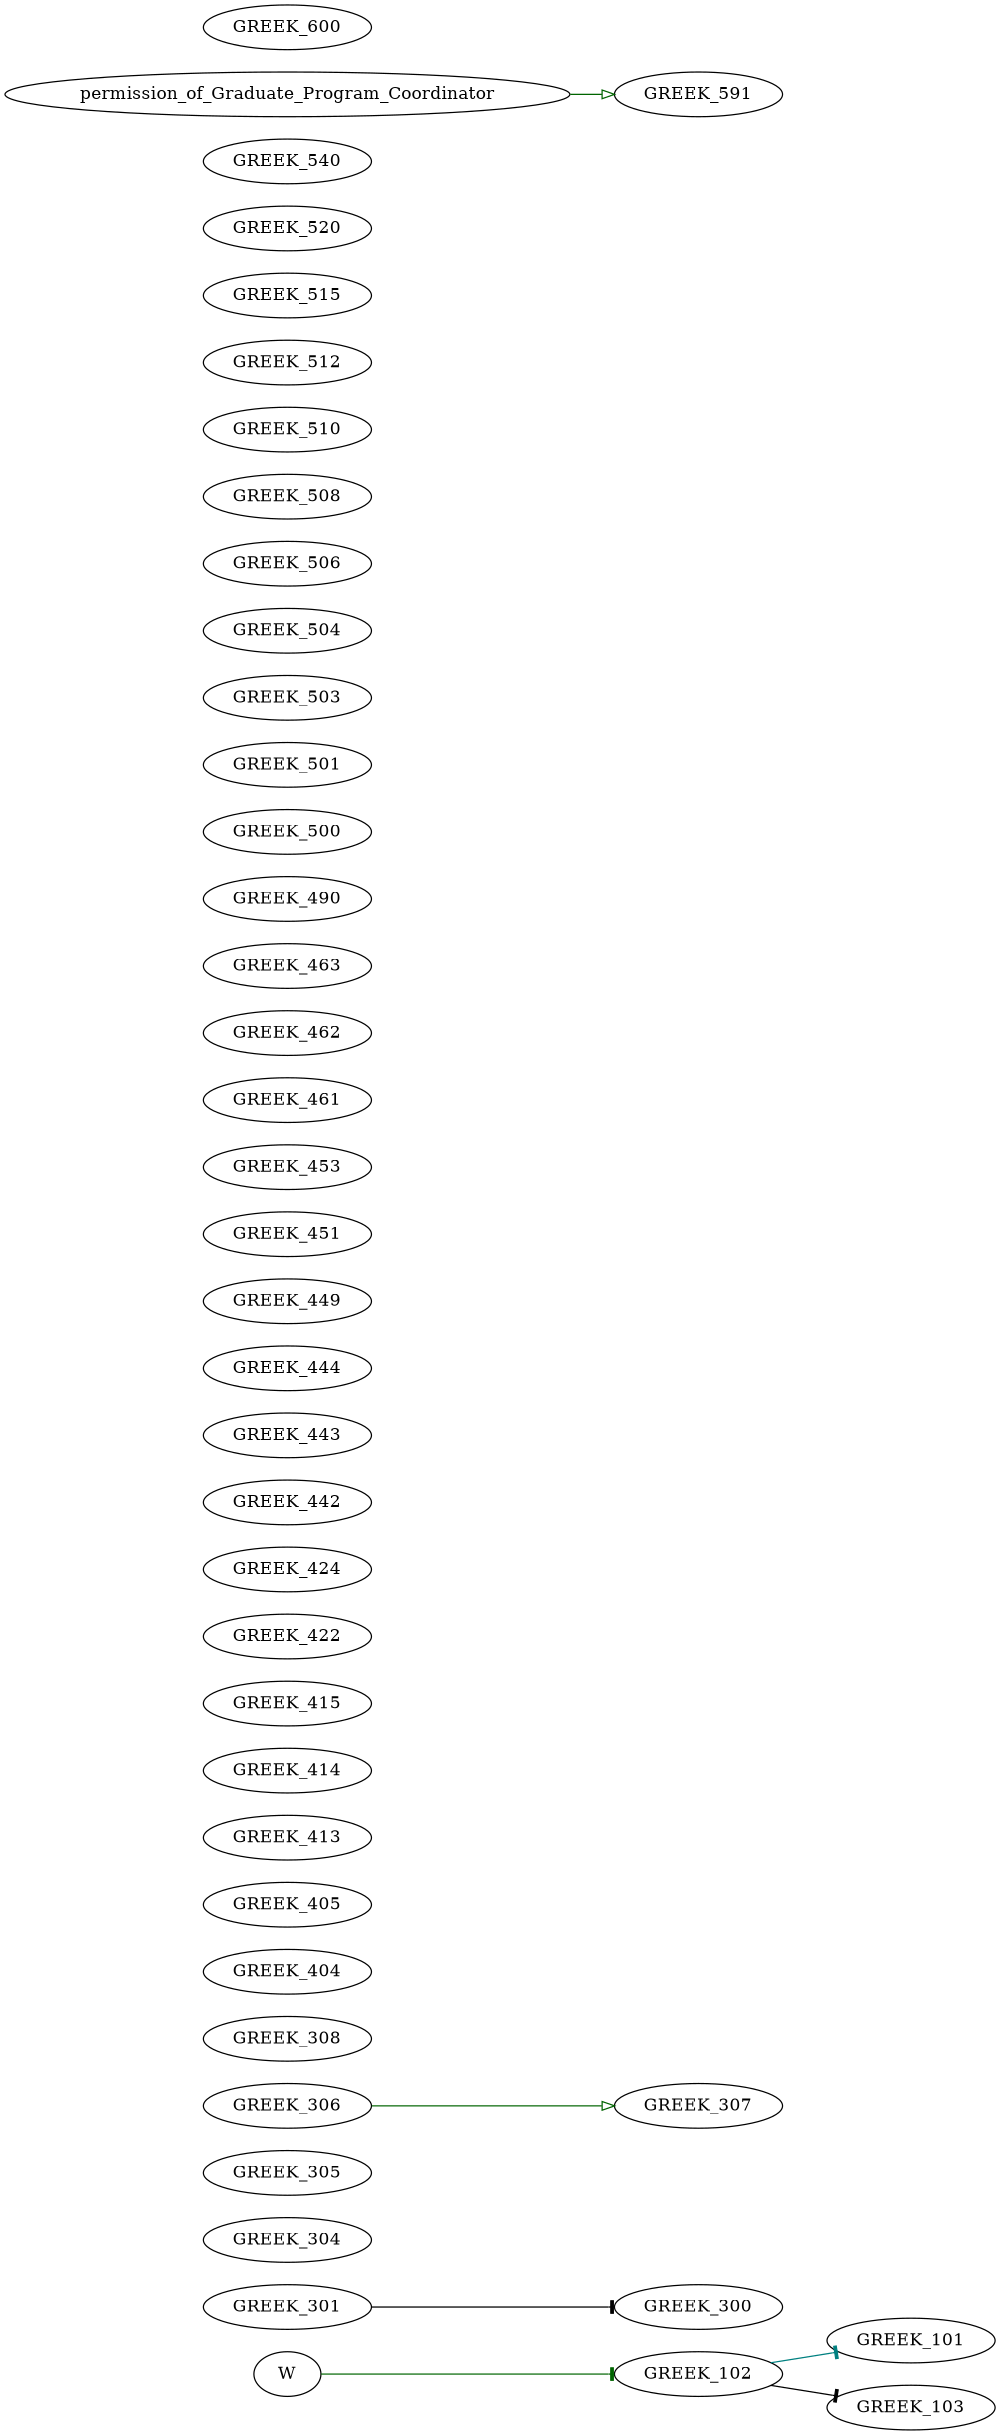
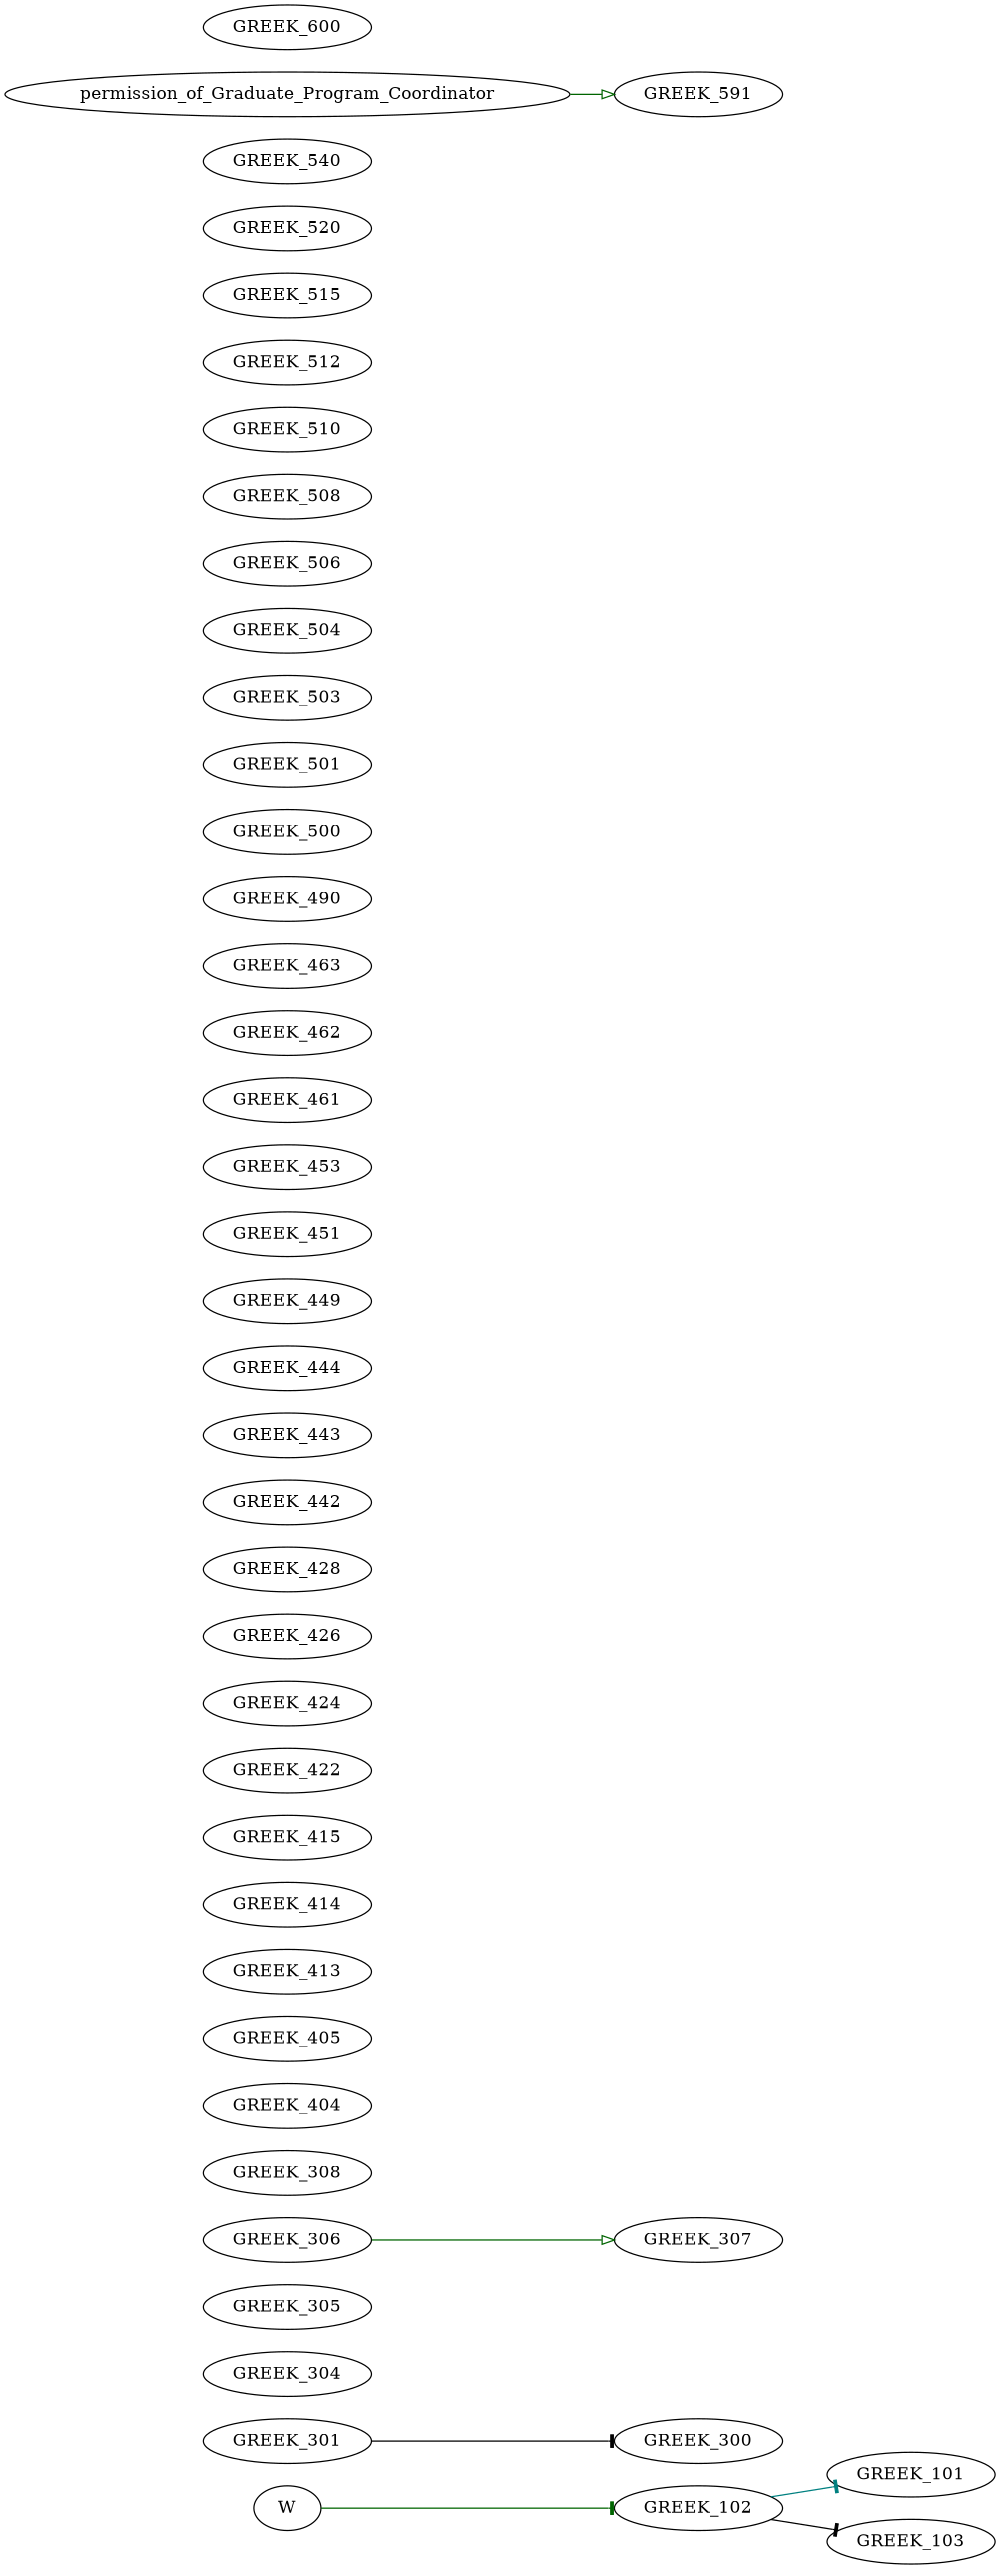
none -> (287, 1569)
none -> (287, 1637)
